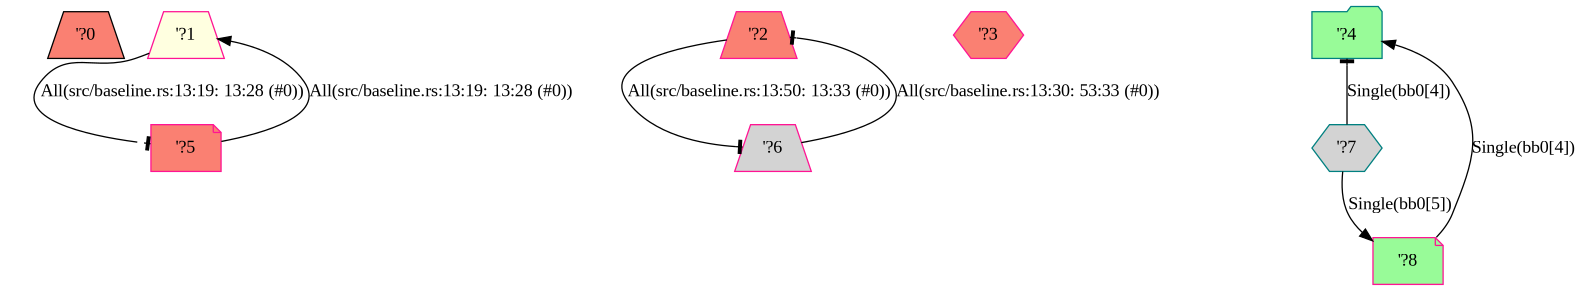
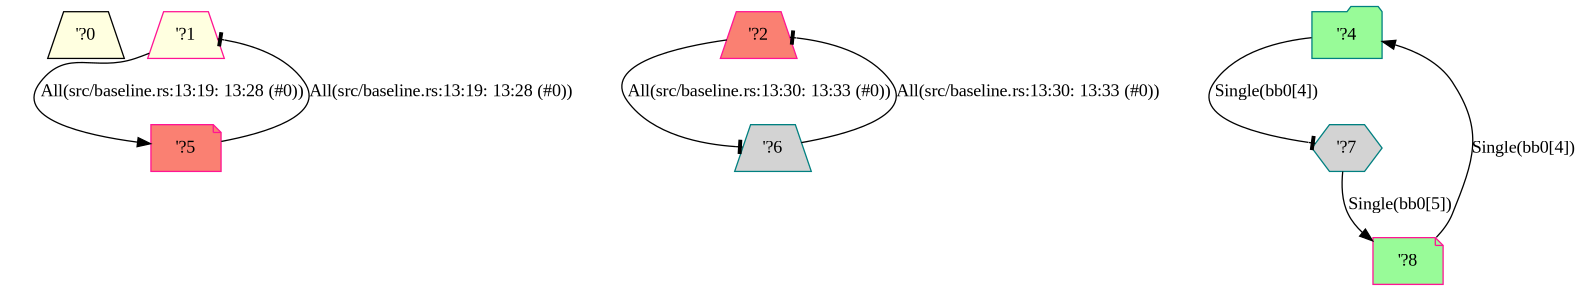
(86, 35) -> (86, 35)
(989, 35) -> none
(36, 90) -> (36, 90)
(759, 92) -> (759, 92)
(1028, 92) -> (1028, 92)
(309, 94) -> (309, 94)
(1347, 95) -> (1210, 92)
(773, 148) -> (773, 148)
